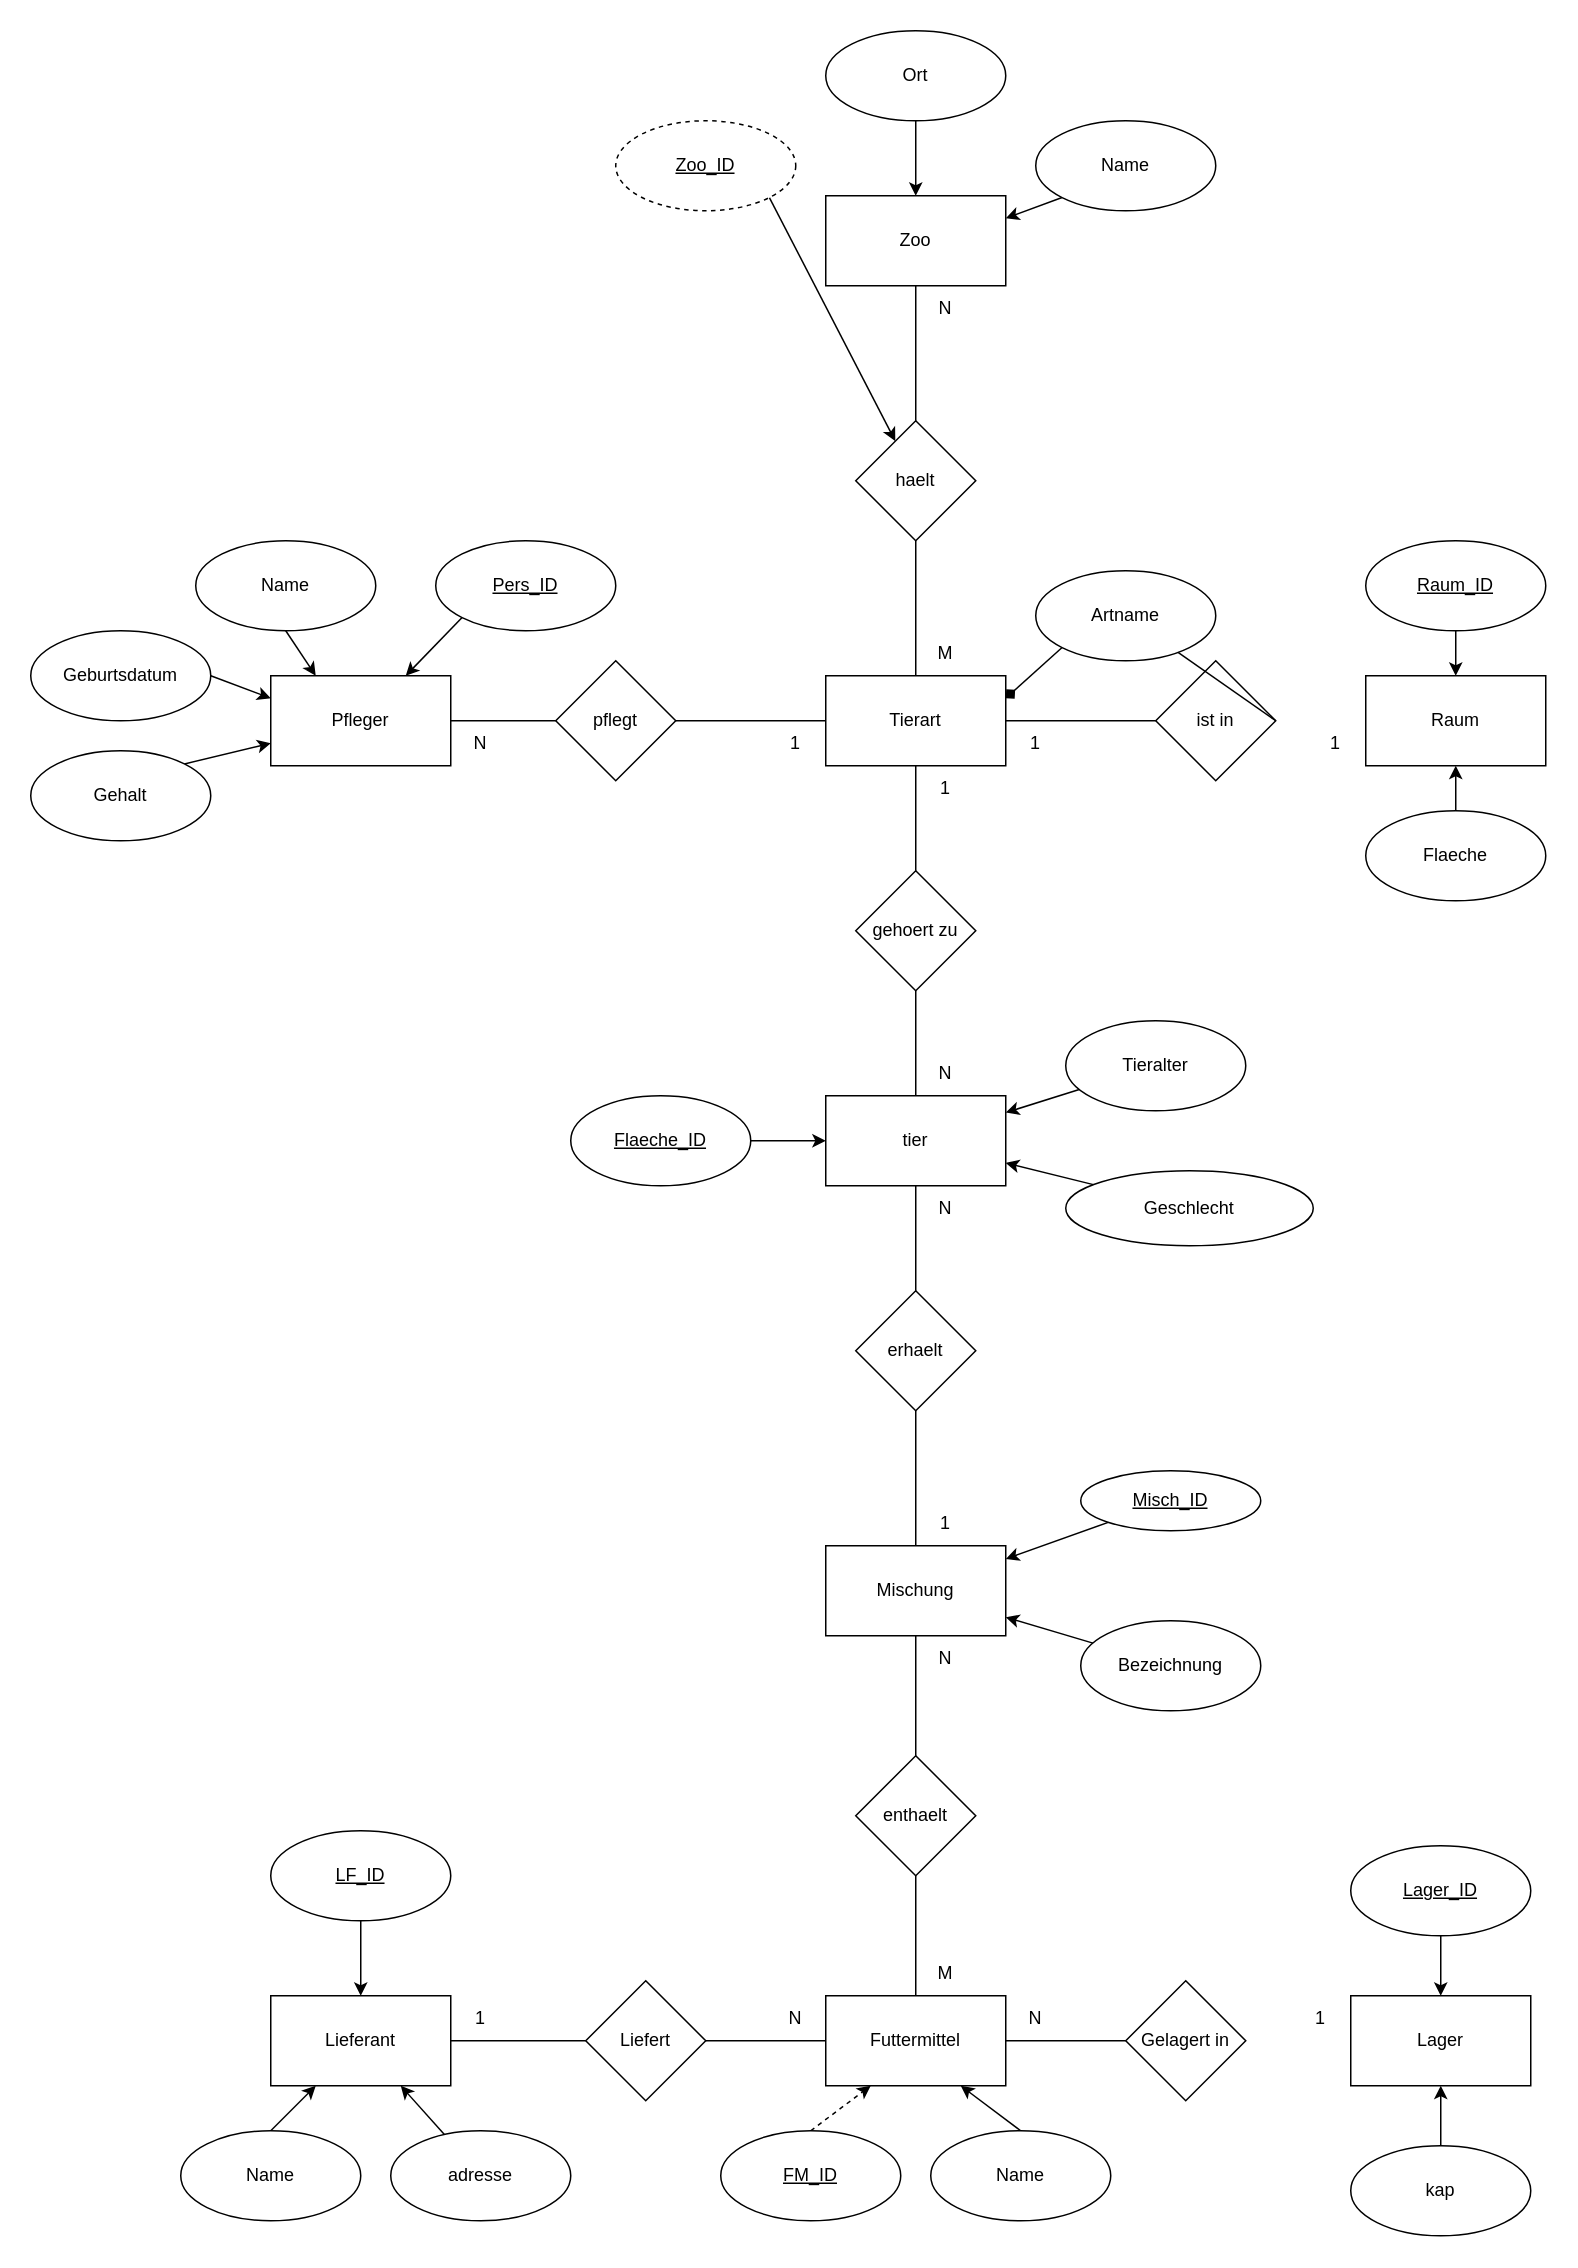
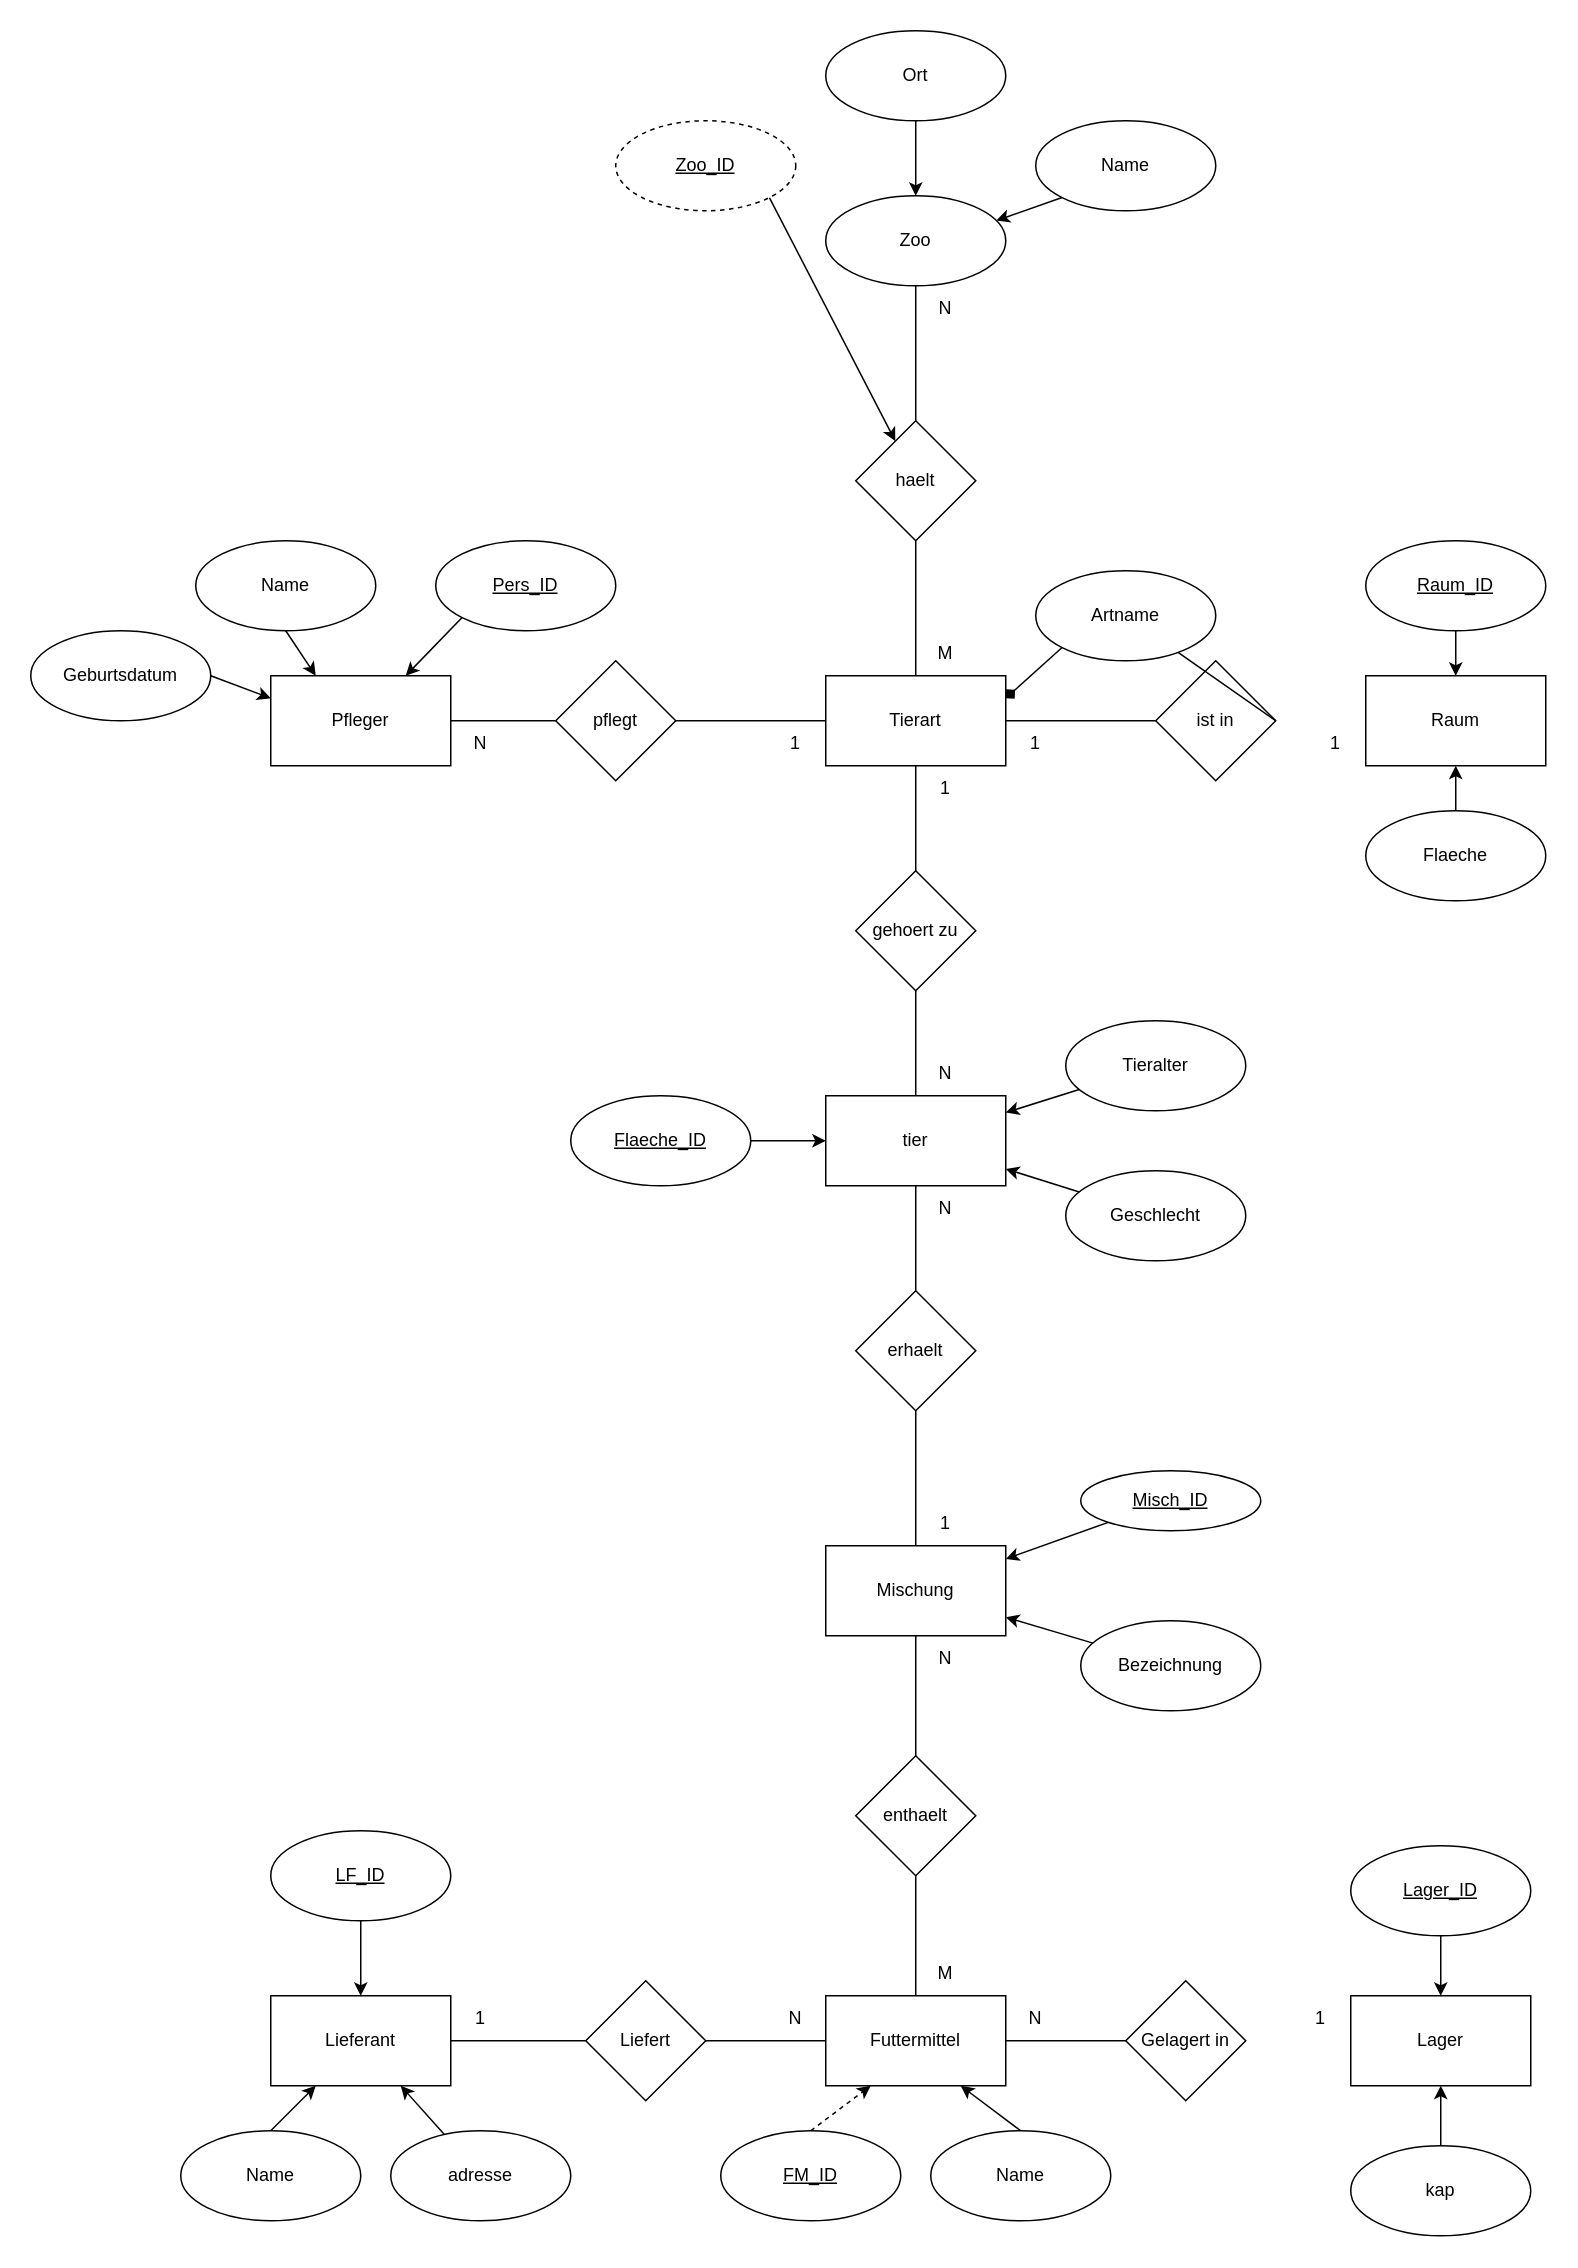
(916, 241) -> (916, 241)
(222, 755) -> none
(121, 796) -> none
(1190, 1208) -> (1156, 1216)
